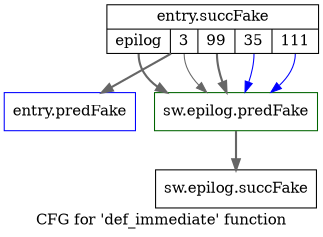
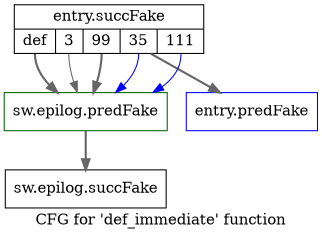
(139, 41) -> (35, 41)
